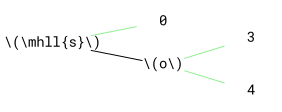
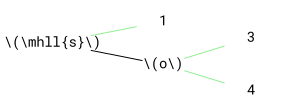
(163, 22) -> (163, 22)
